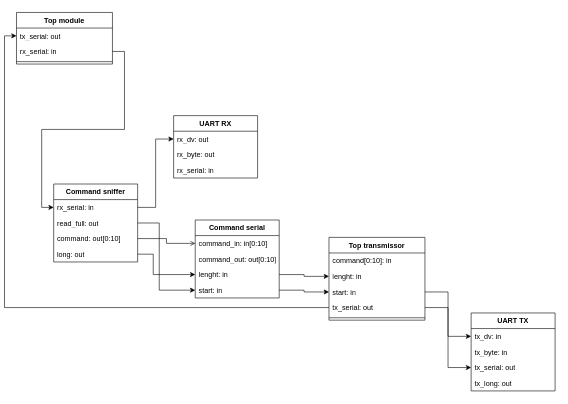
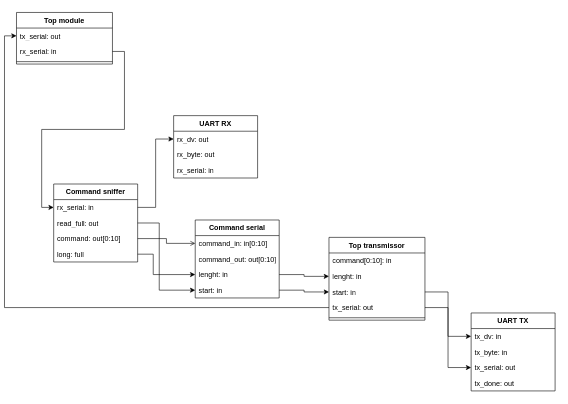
(73, 255) -> (73, 255)
(496, 384) -> (497, 384)
